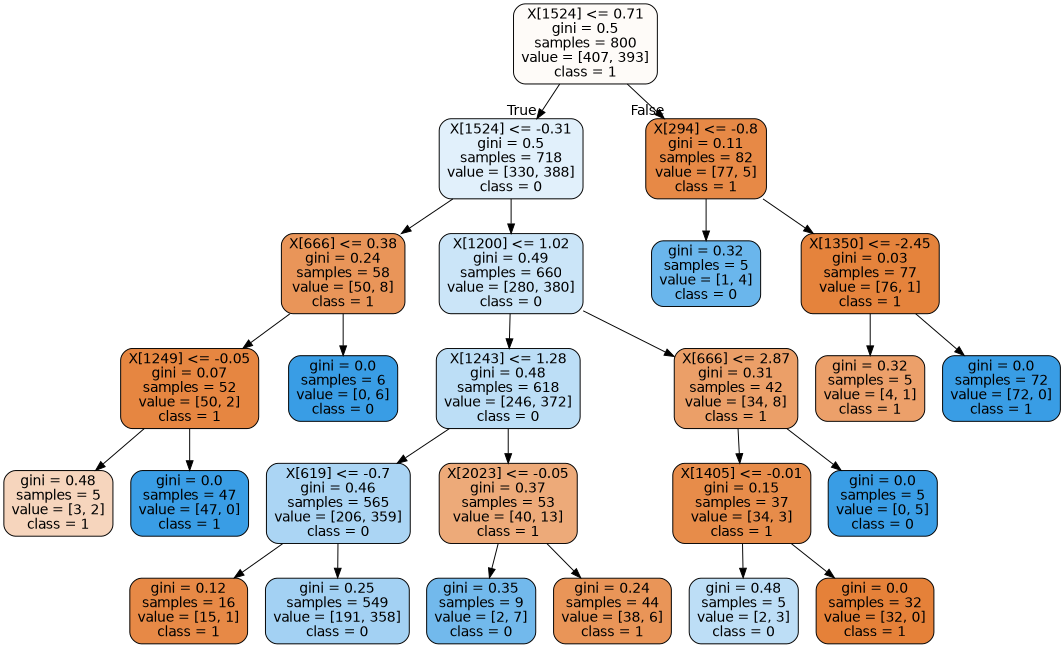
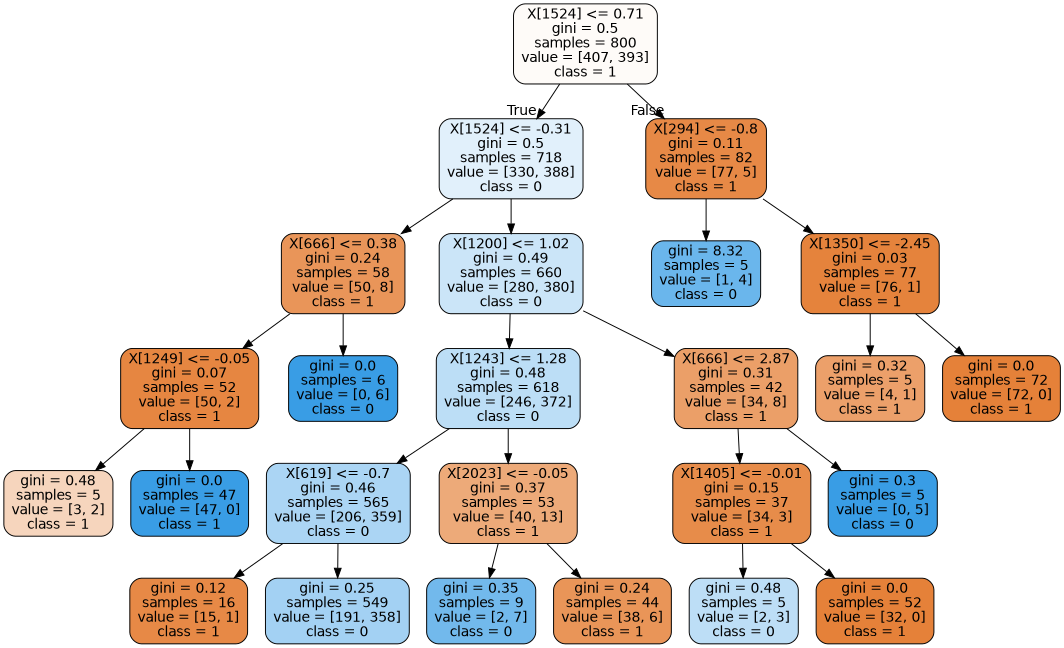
(706, 274) -> (706, 274)
(1001, 389) -> (1001, 389)
(883, 503) -> (883, 503)
(875, 611) -> (875, 611)
